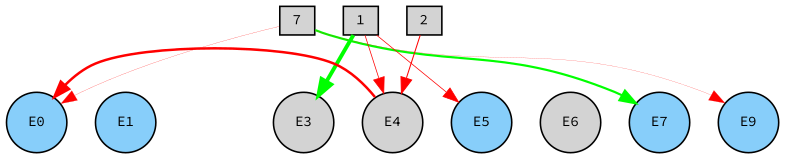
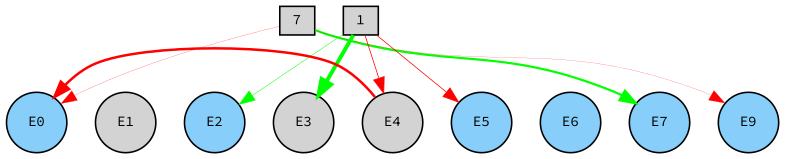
(424, 21) -> none
(126, 122) -> (126, 122)
none -> (215, 122)
(571, 122) -> (571, 122)
